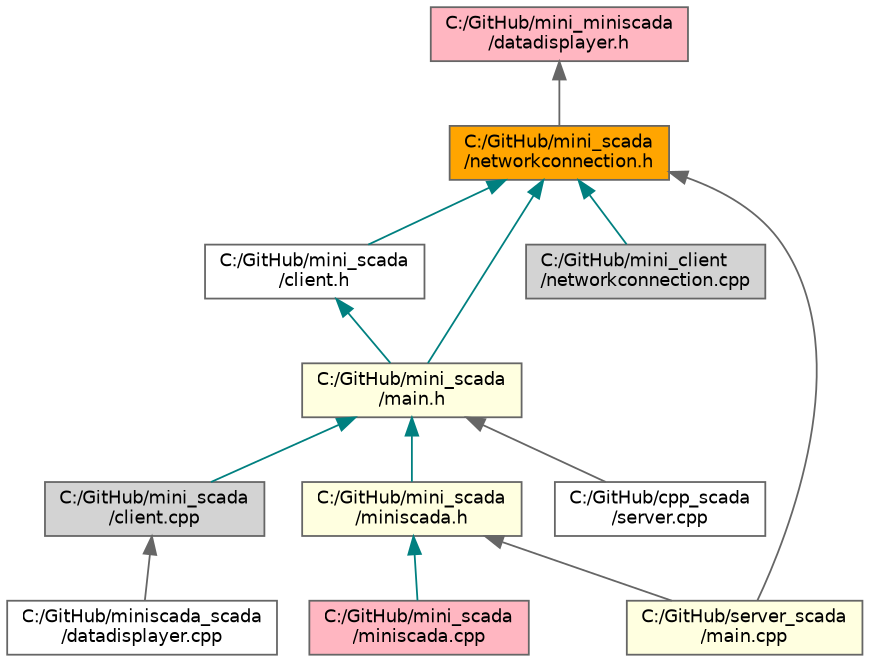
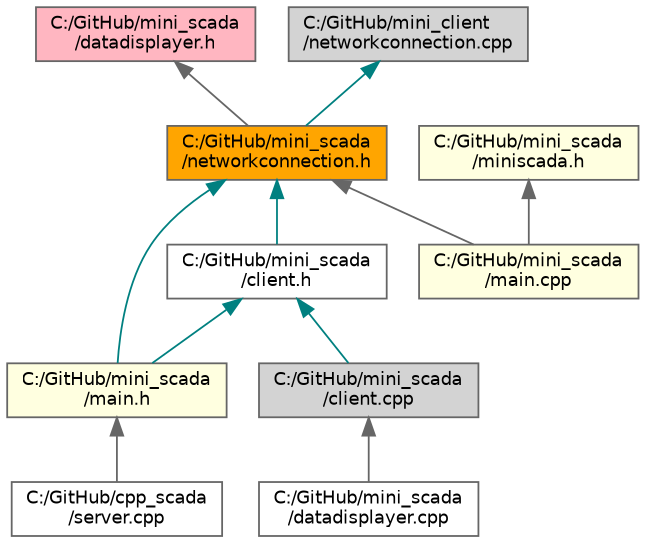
(559, 34) -> (146, 34)
(608, 220) -> (336, 99)
(275, 453) -> (329, 338)
(412, 459) -> none
(142, 628) -> (369, 509)
(419, 628) -> none
(745, 628) -> (529, 272)
